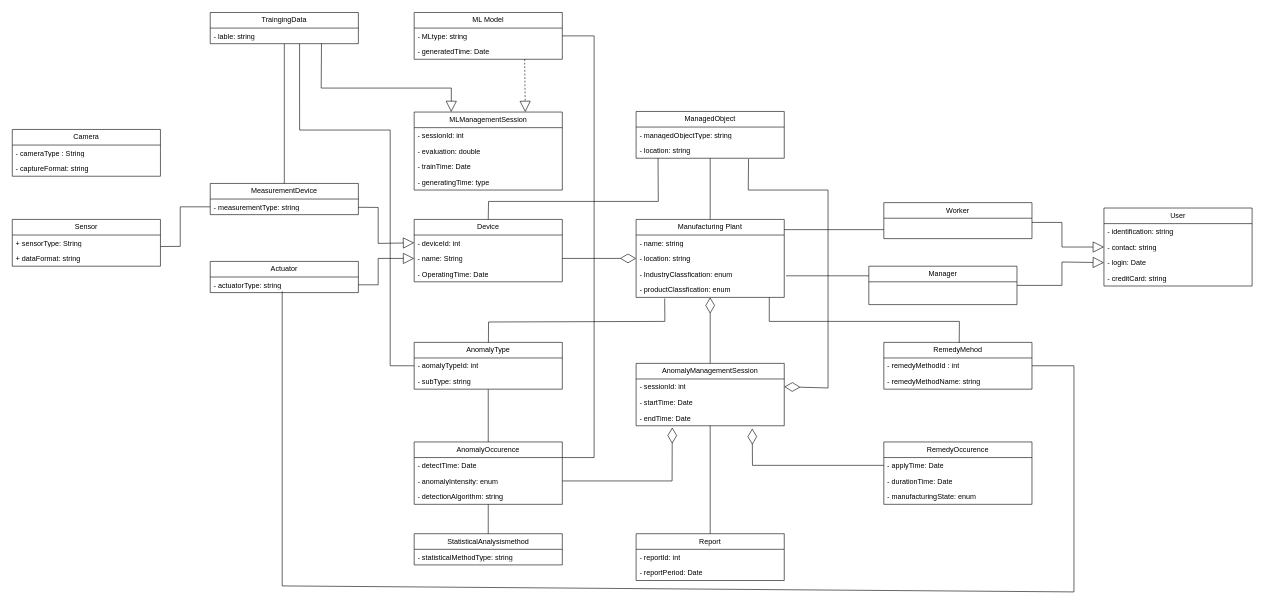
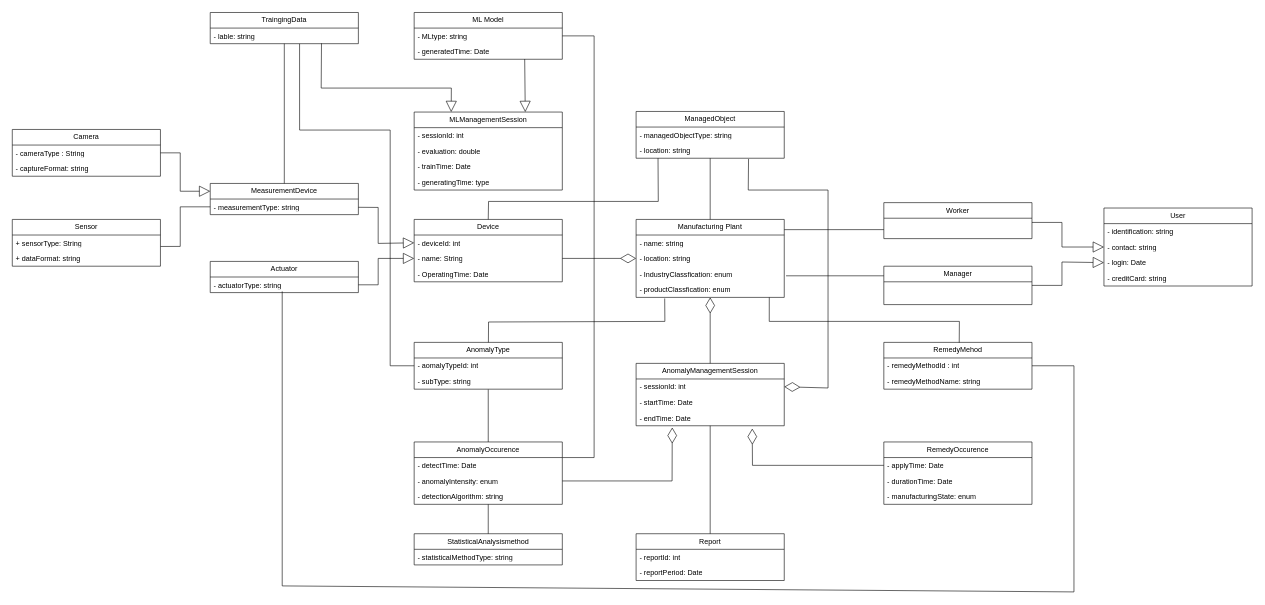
(525, 79) -> (525, 79)
none -> (180, 172)
(943, 285) -> (958, 285)
